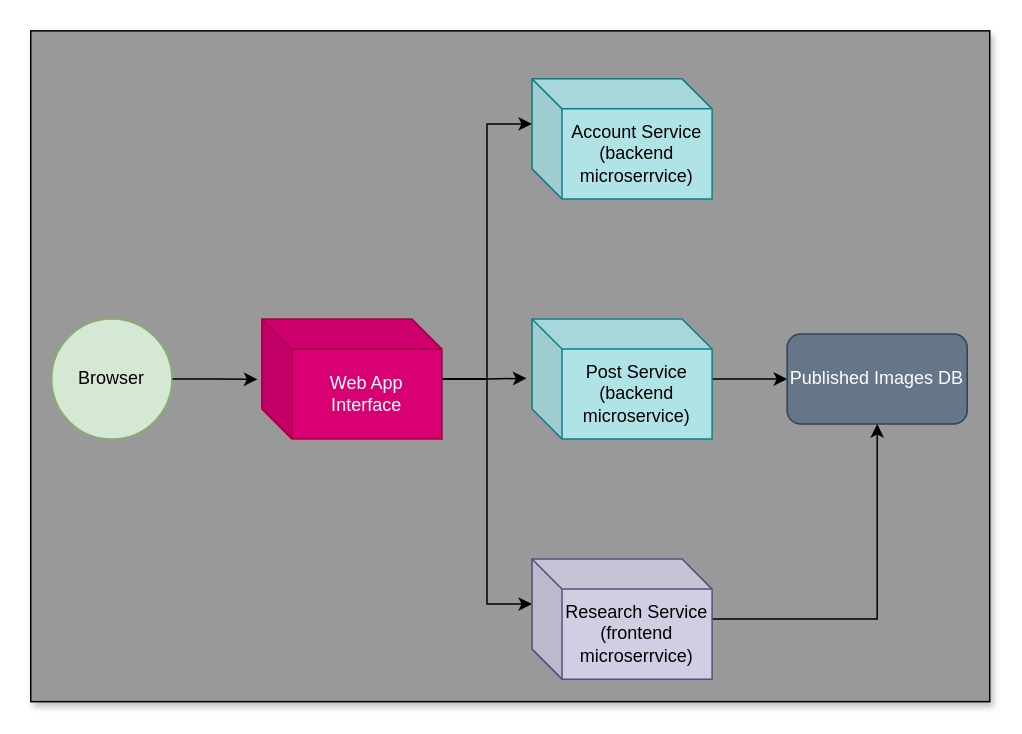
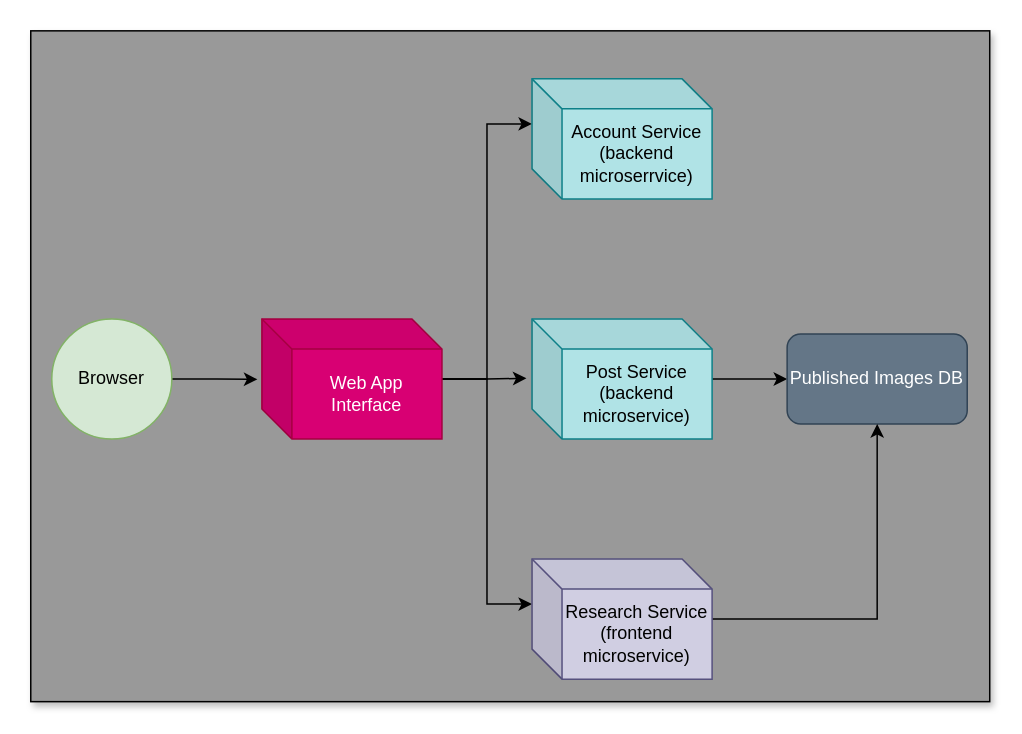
(637, 634) -> (637, 634)
